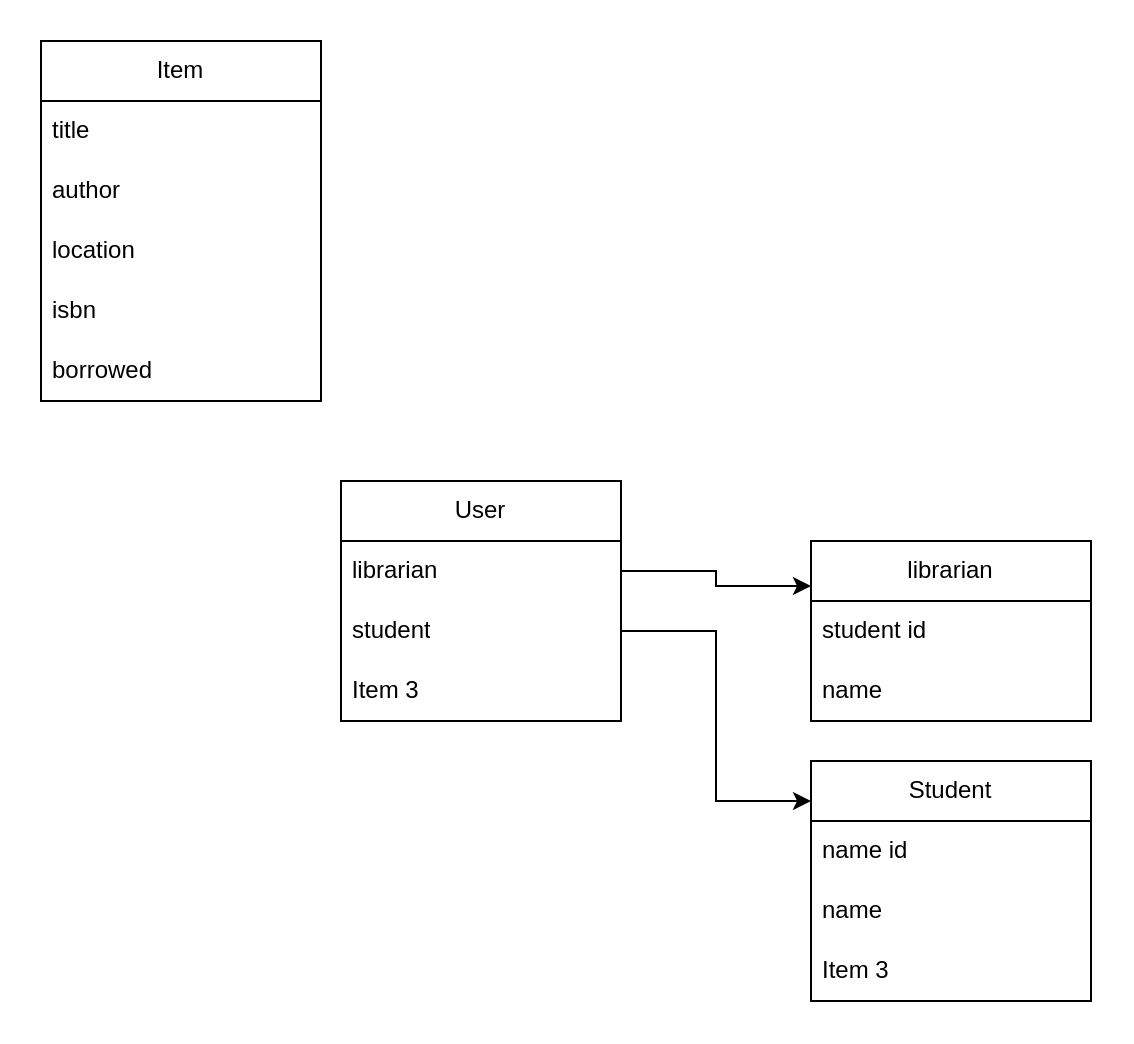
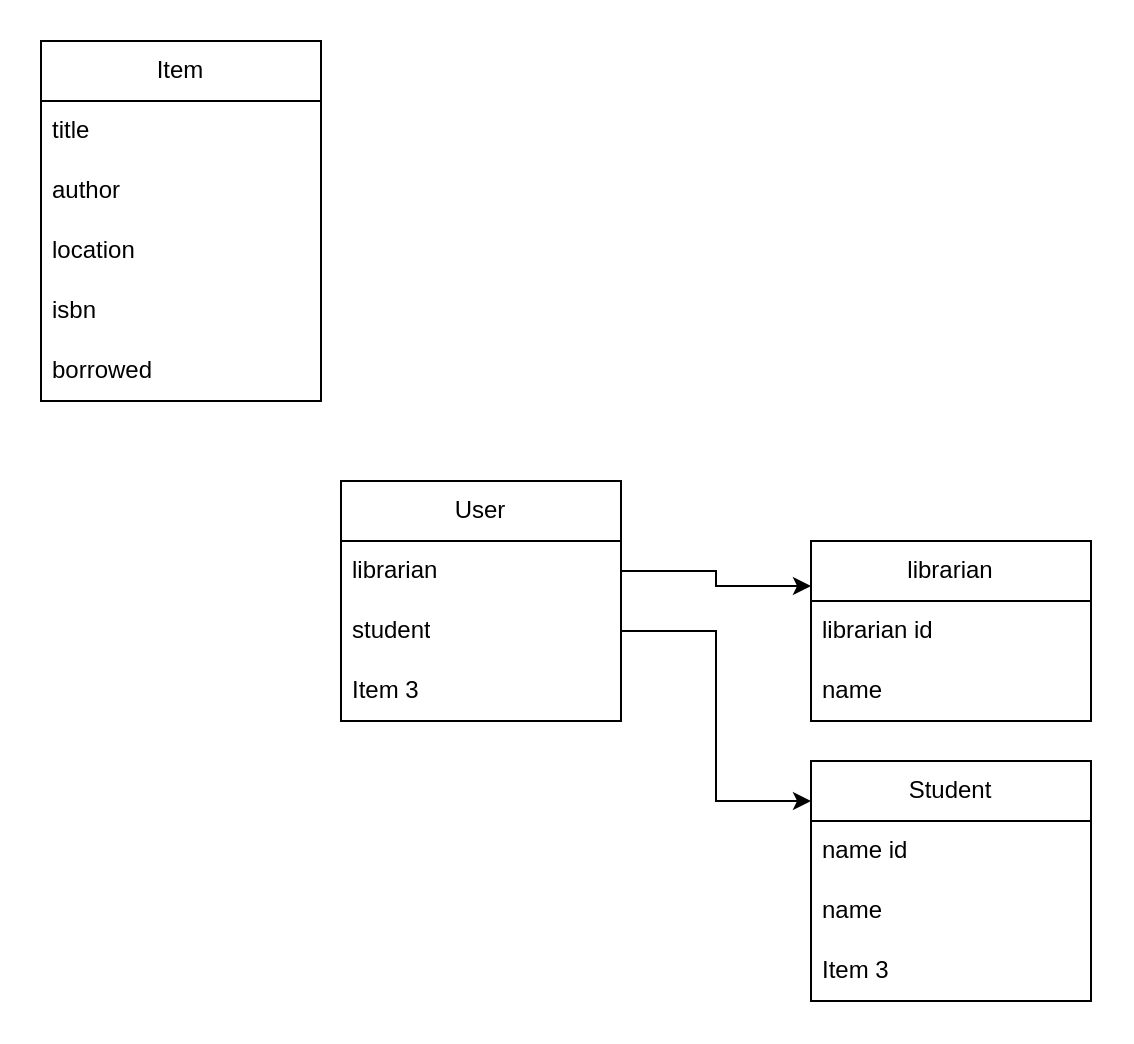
(884, 631) -> (888, 631)
